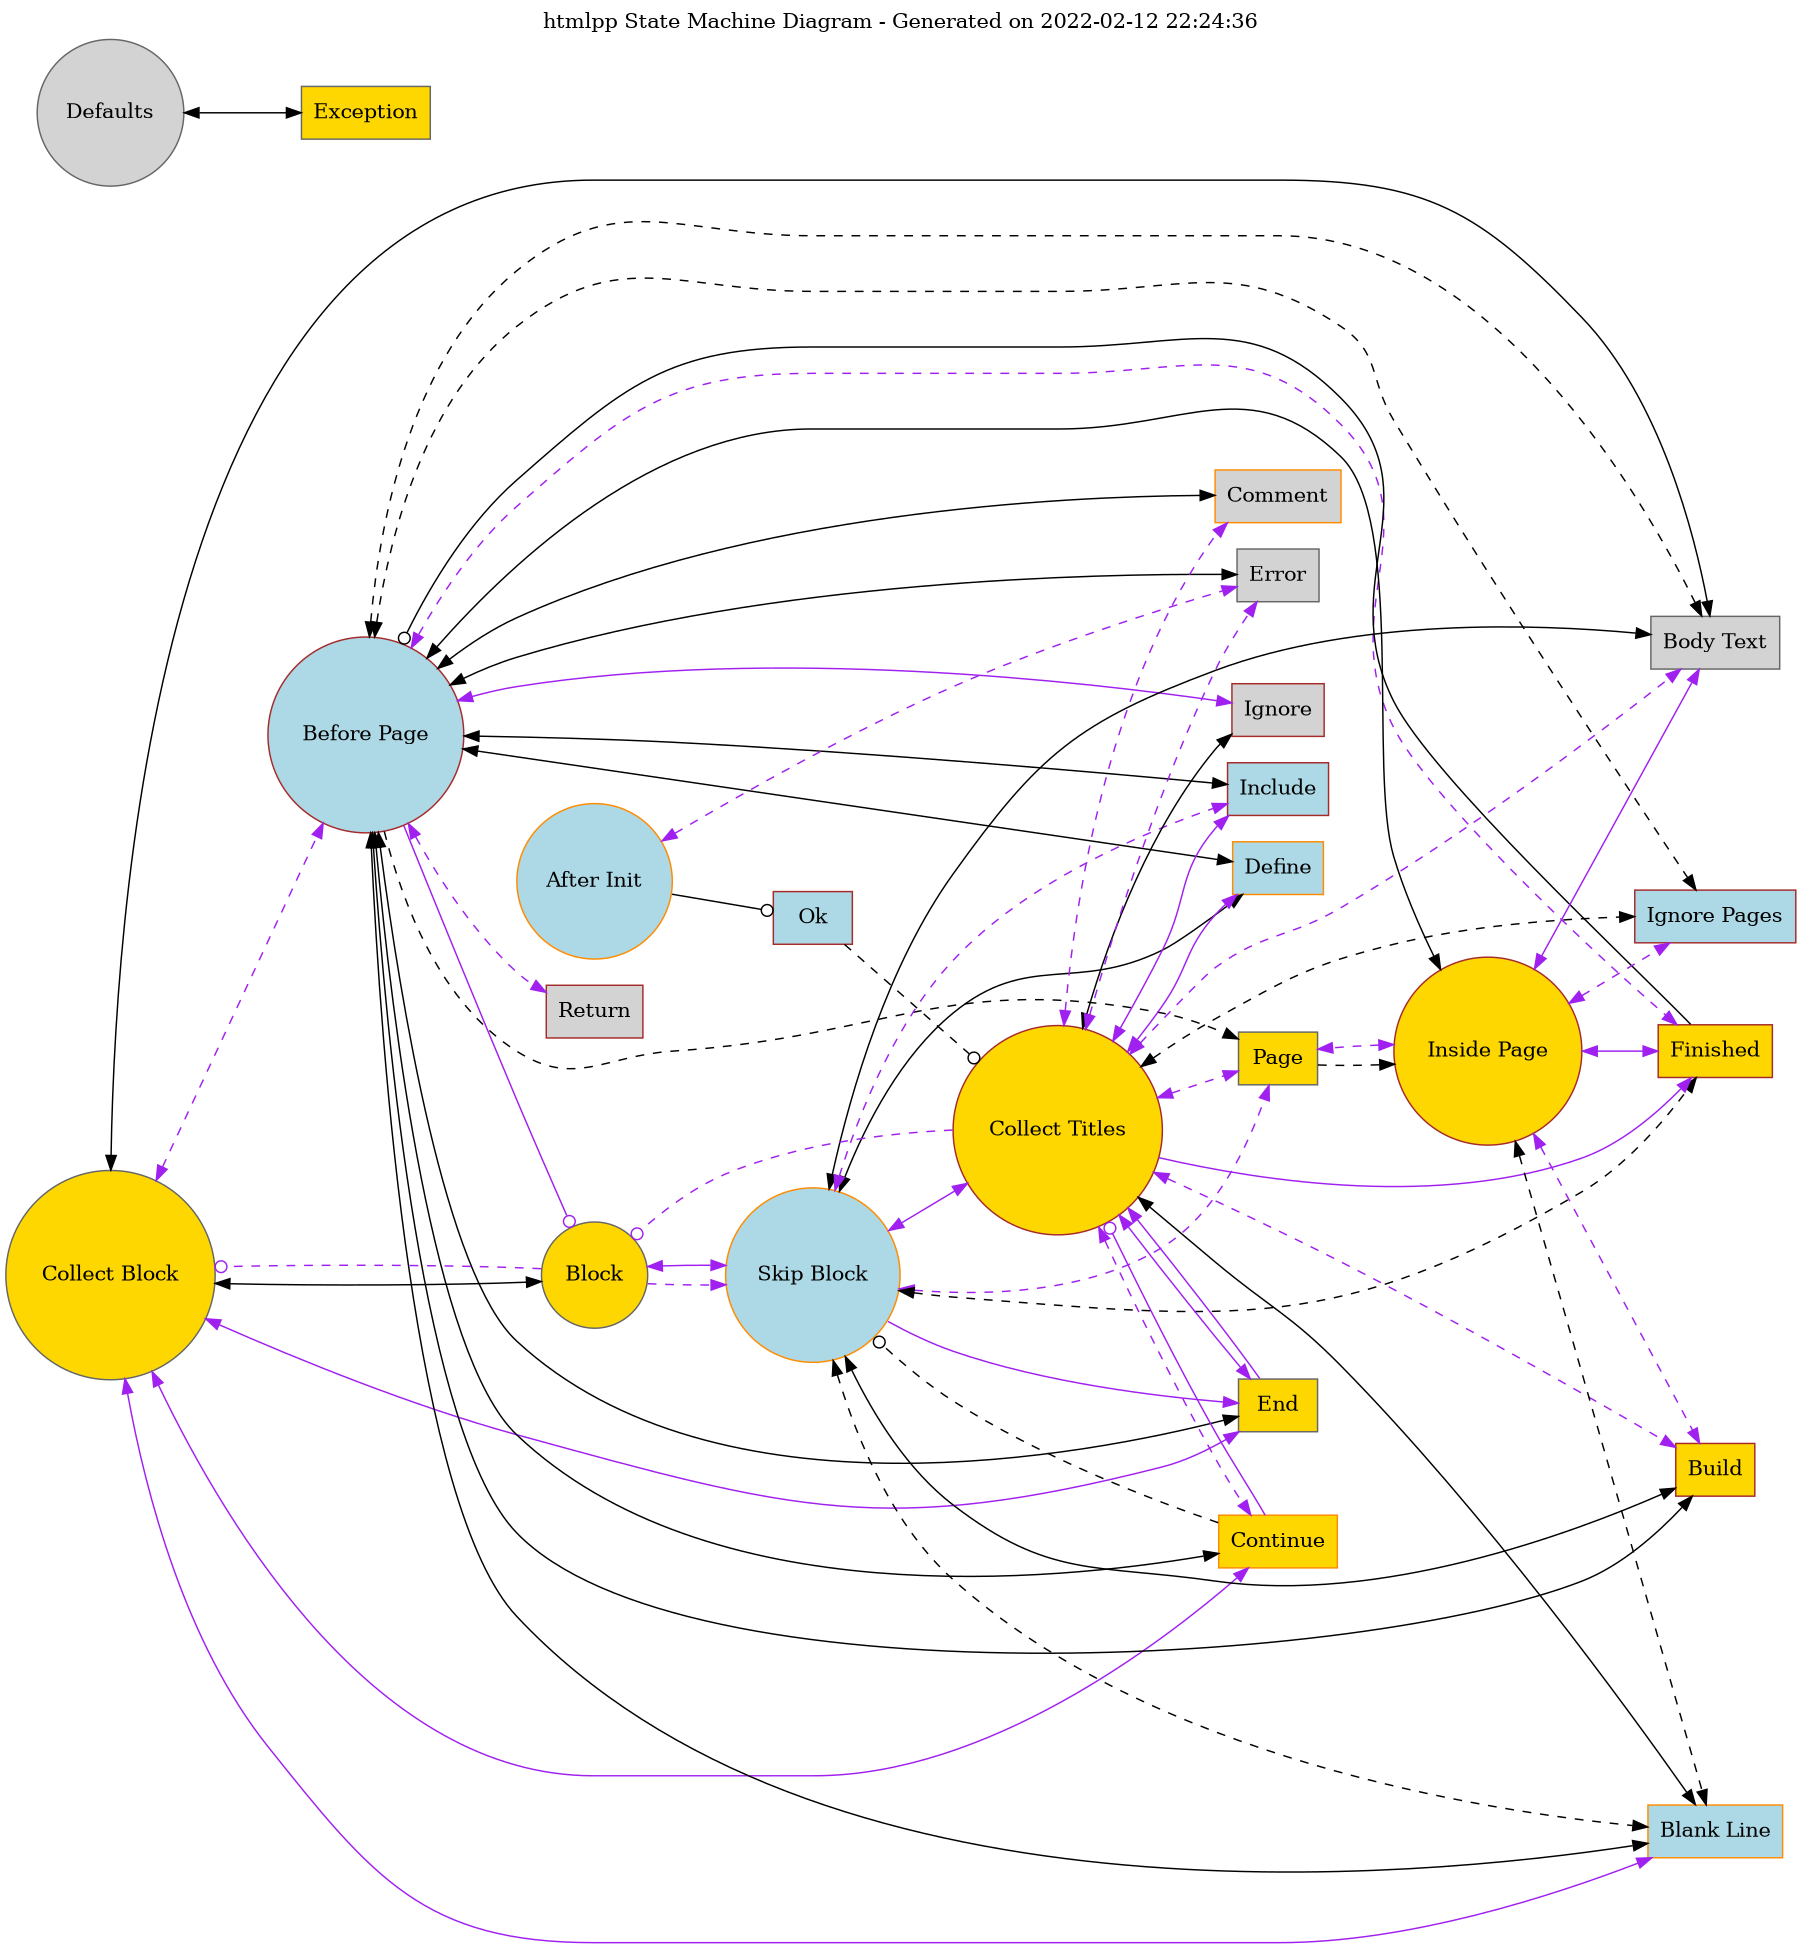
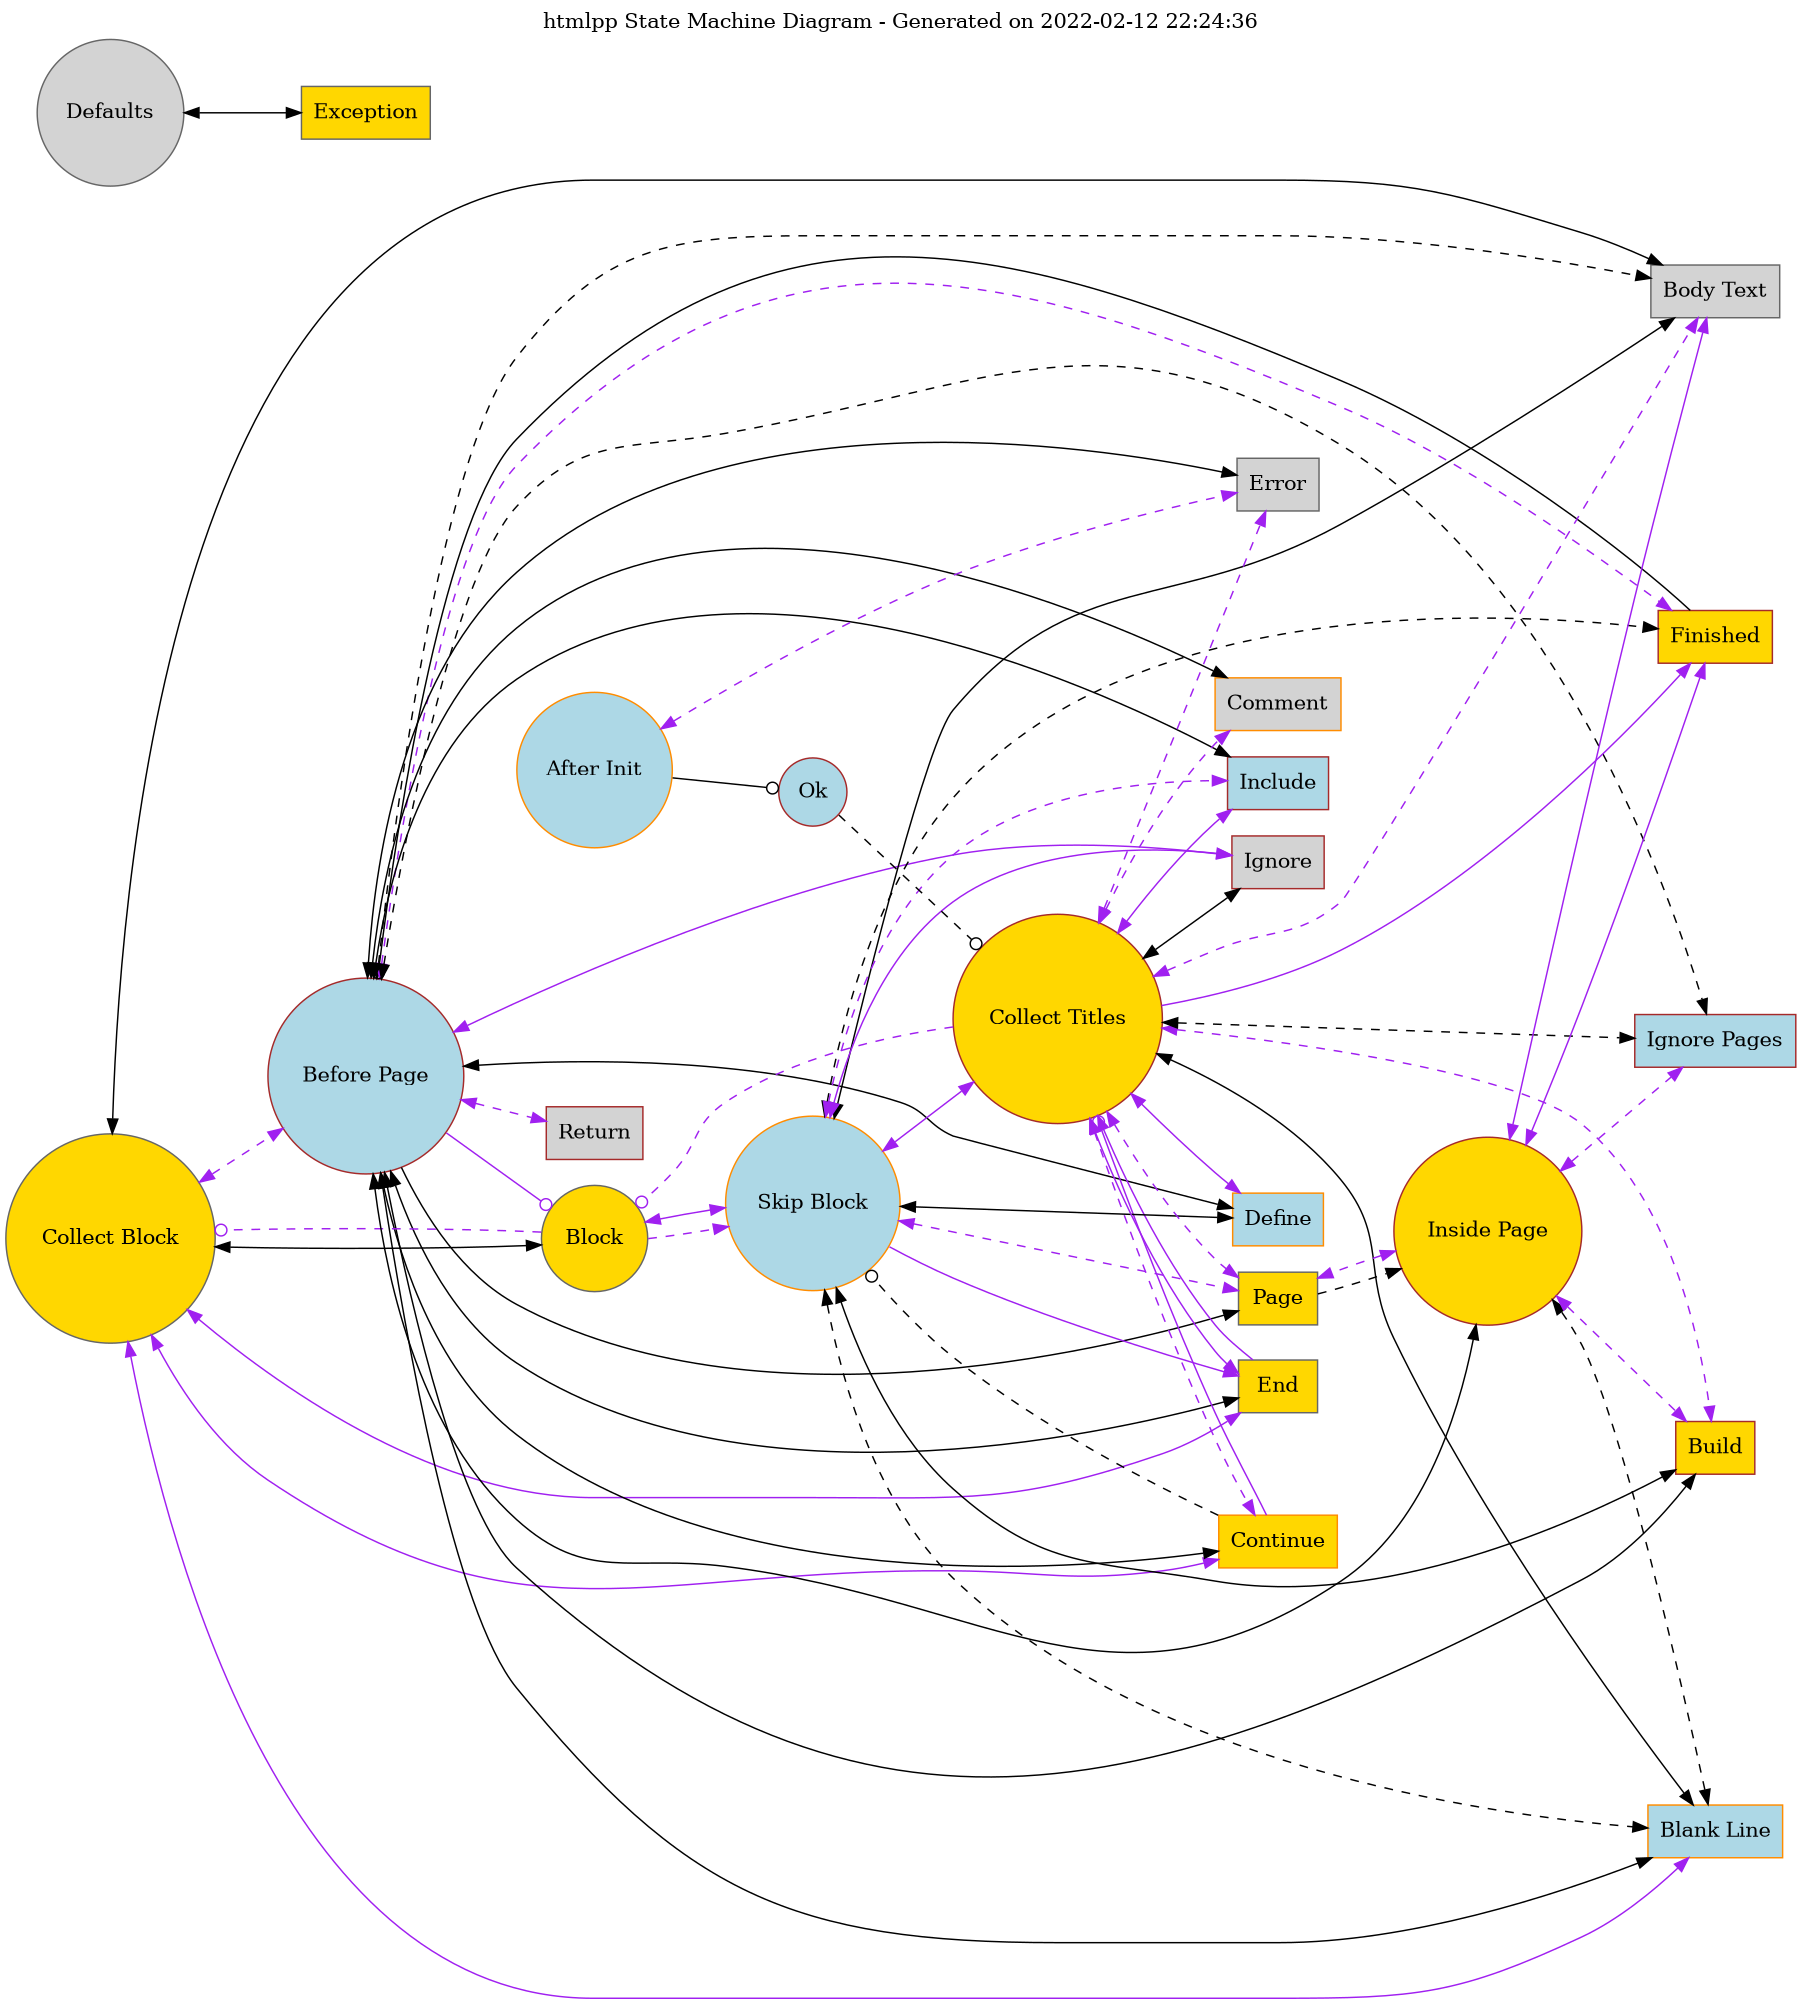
none -> (968, 893)
(813, 918) -> (813, 792)
(740, 1044) -> (777, 1371)
